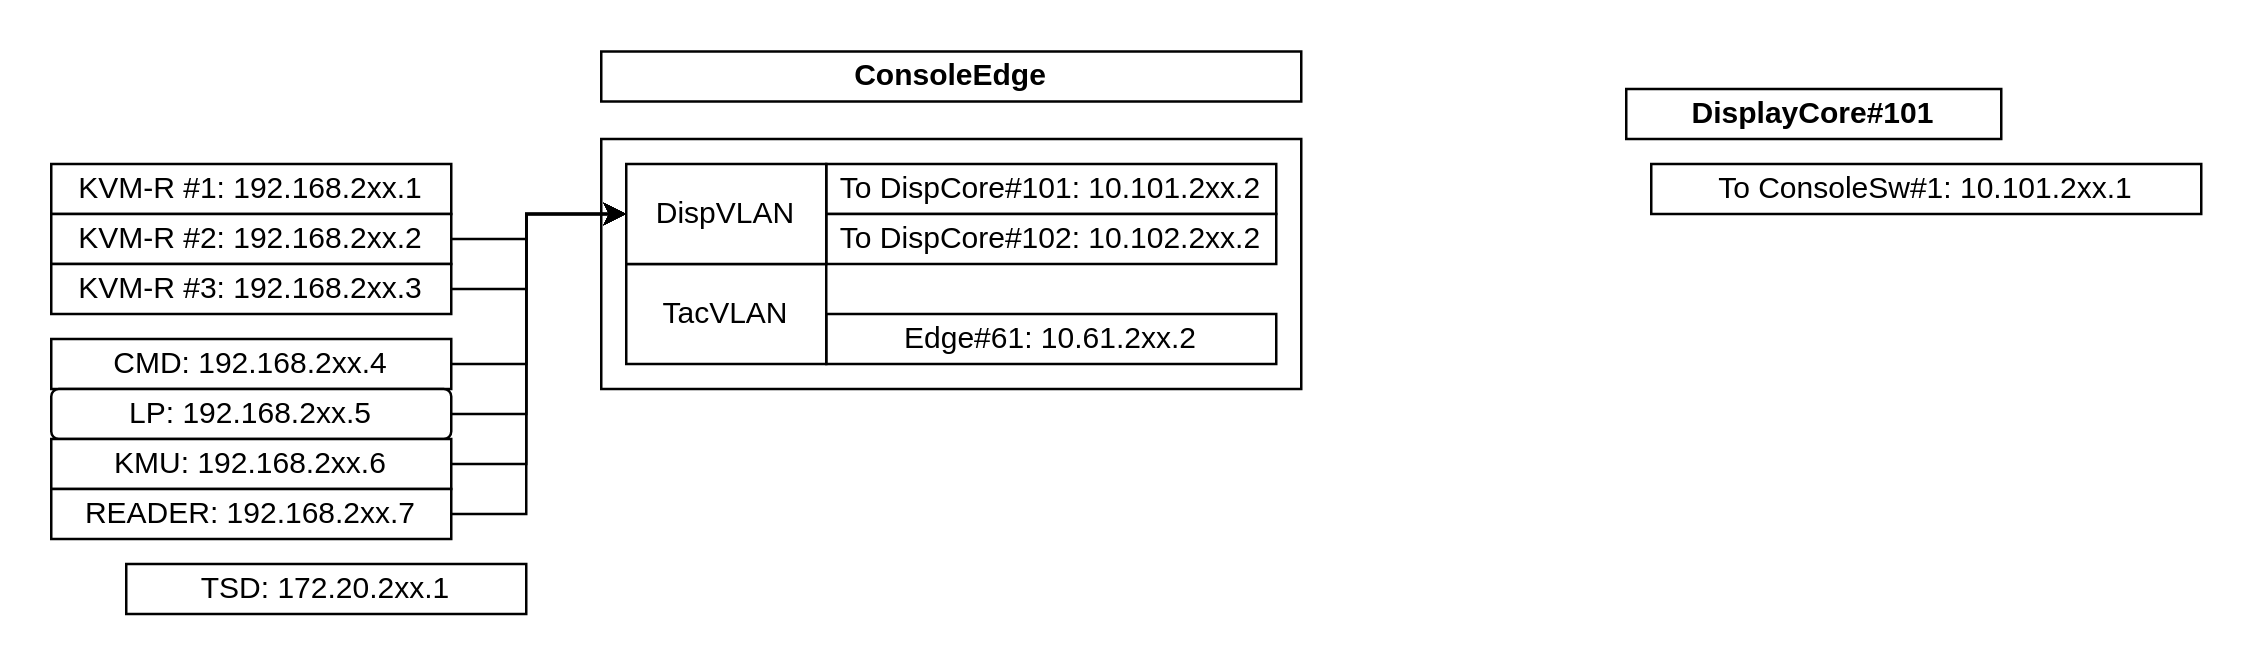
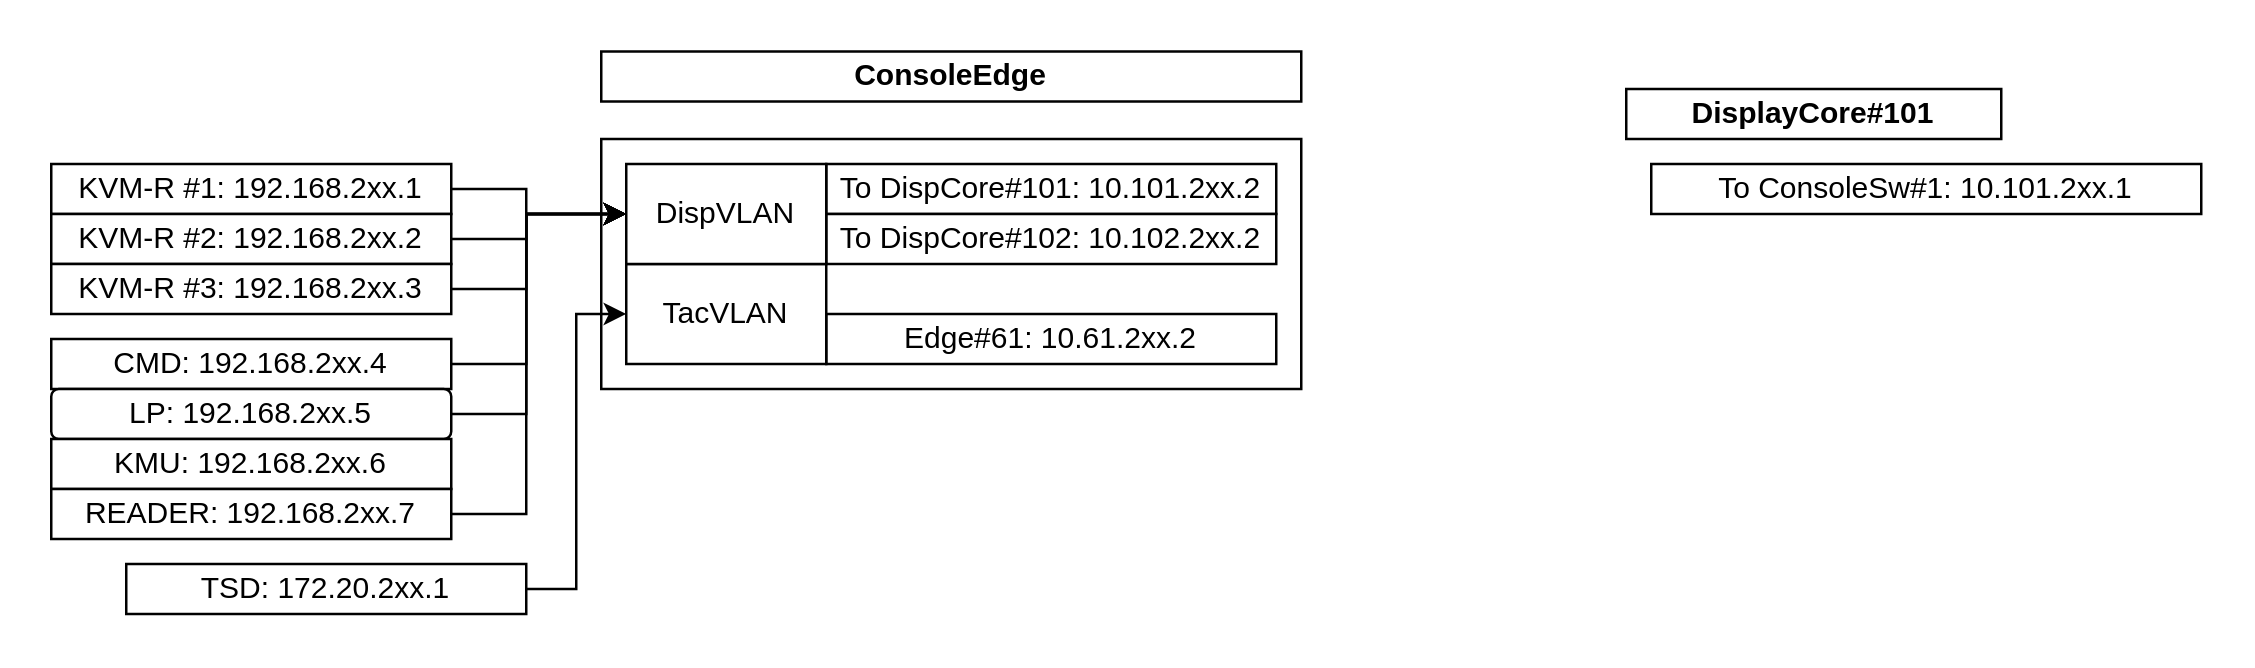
none -> (498, 189)
none -> (576, 460)
(486, 464) -> none
